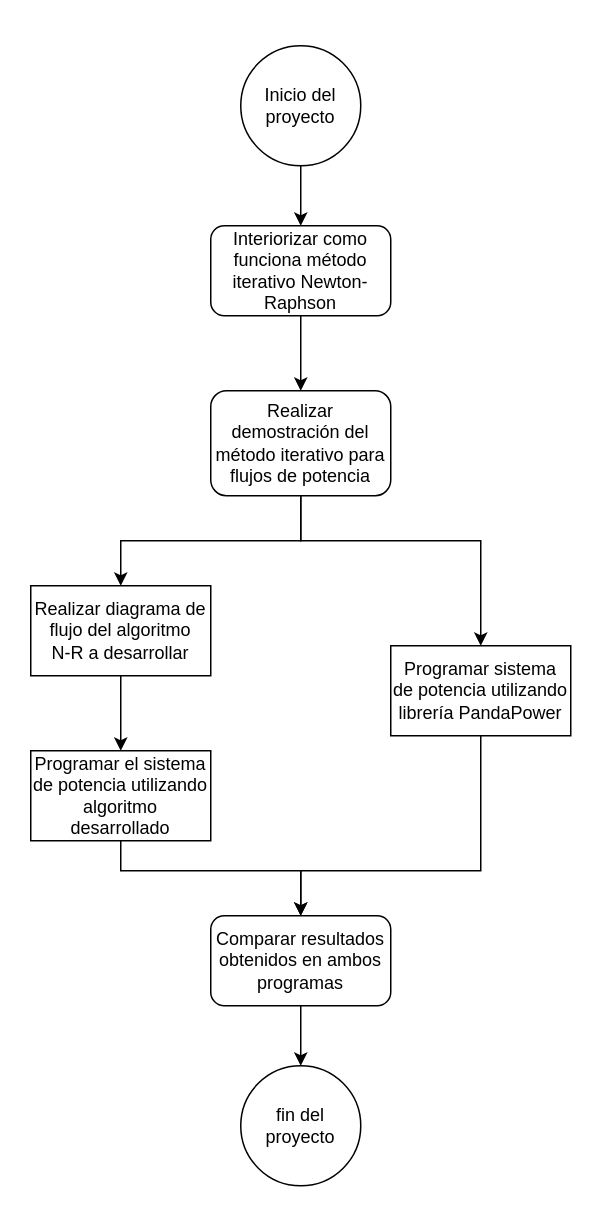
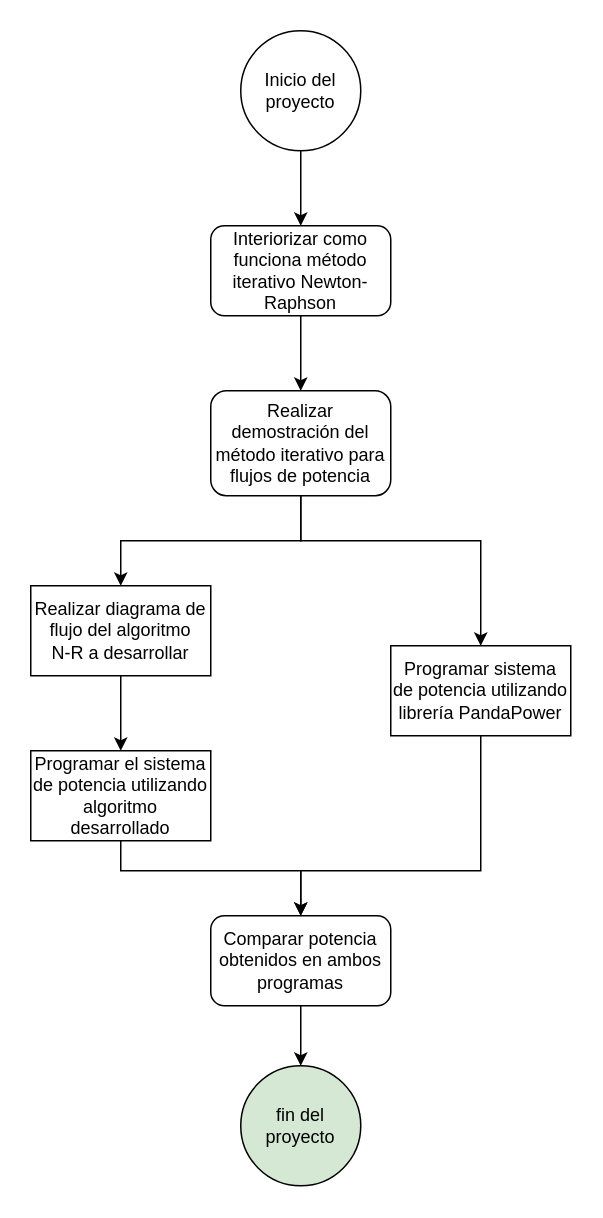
(301, 106) -> (301, 91)
(301, 961) -> (301, 961)
(301, 1126) -> (301, 1126)
